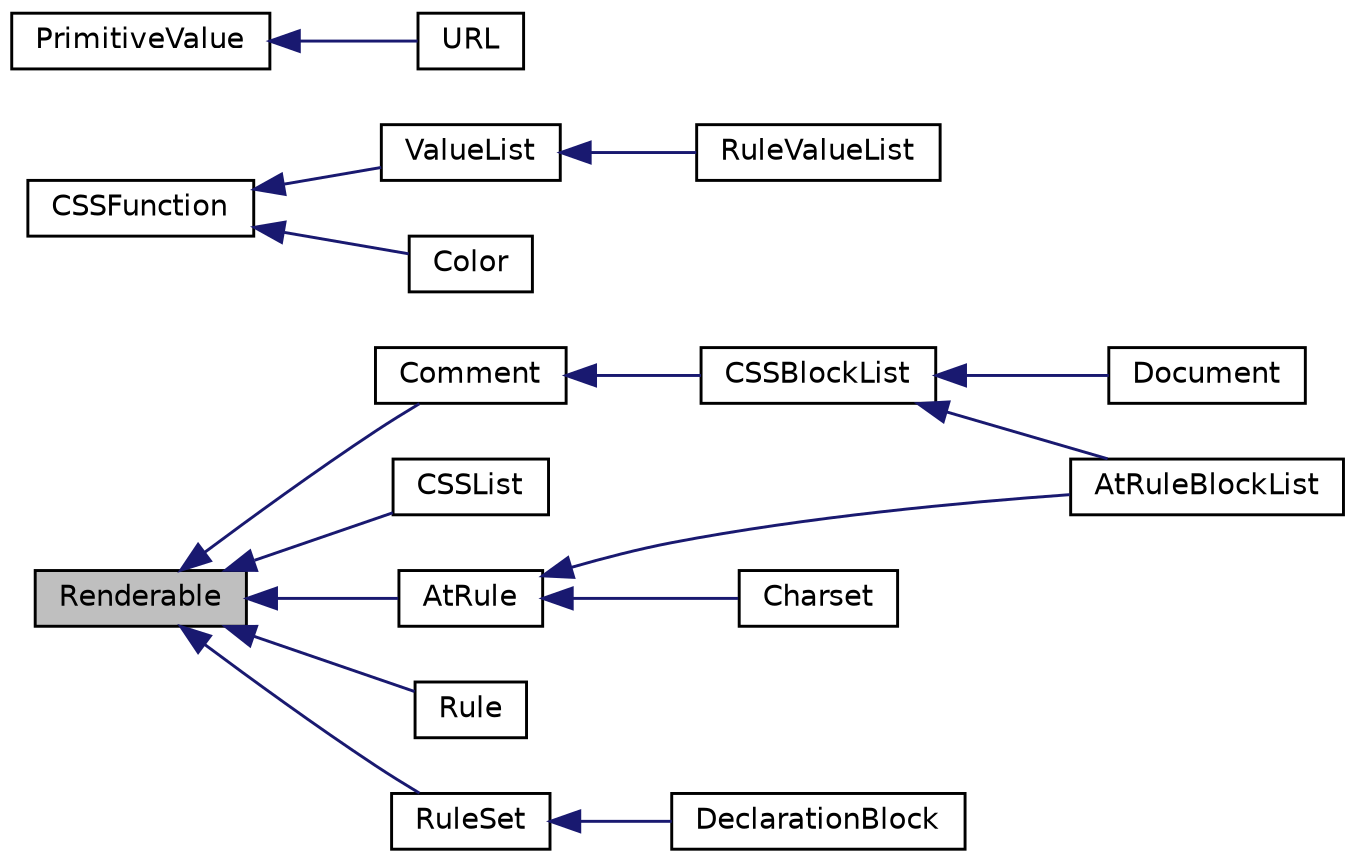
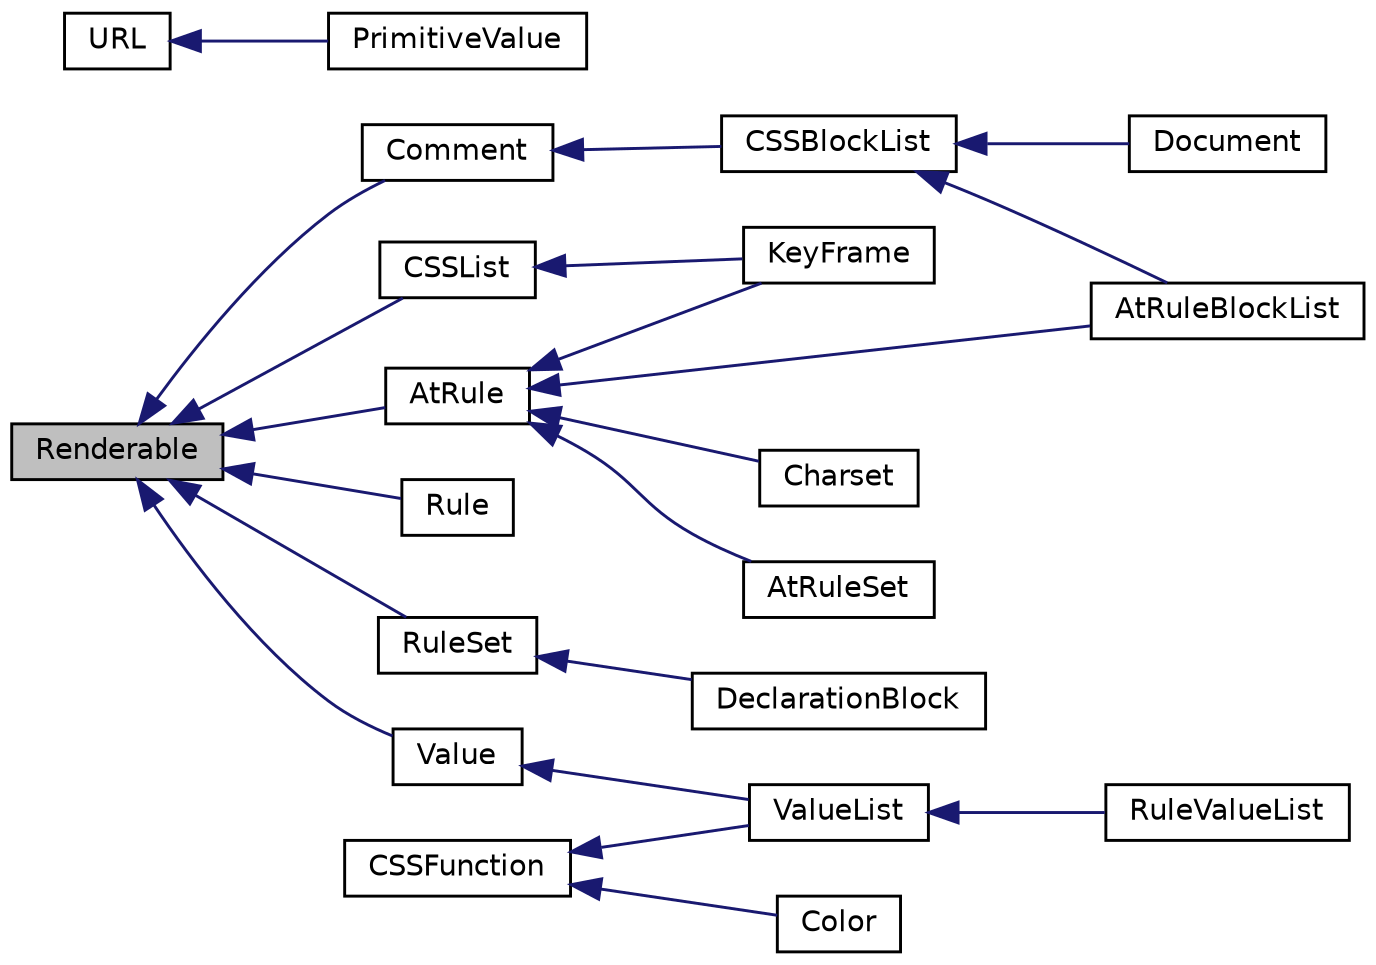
(358, 41) -> (265, 41)
none -> (839, 255)
none -> (839, 590)
none -> (458, 757)
